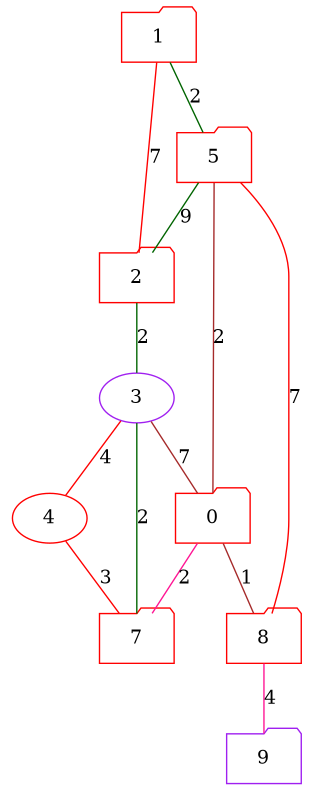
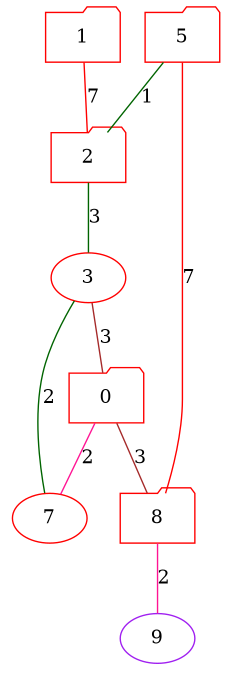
(187, 97) -> none
(187, 218) -> (148, 97)
(144, 338) -> (95, 218)
(214, 338) -> none
(137, 398) -> (88, 278)
(185, 458) -> (106, 338)
(50, 518) -> none
(247, 578) -> (141, 458)
(137, 638) -> (50, 518)
(271, 699) -> (164, 578)
(264, 759) -> (158, 638)
